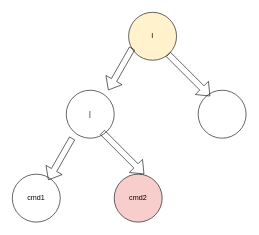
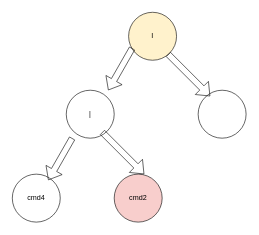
(36, 198) -> (36, 198)
